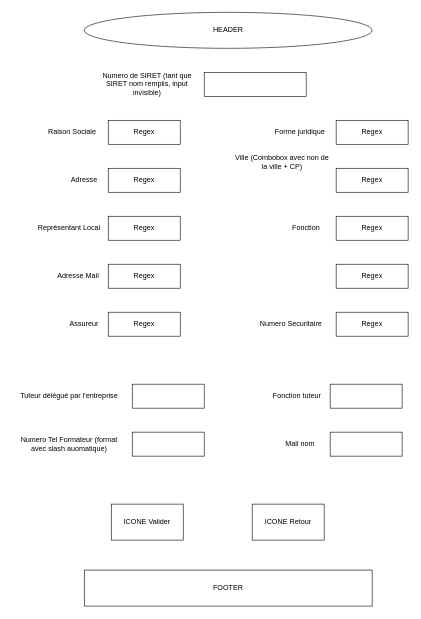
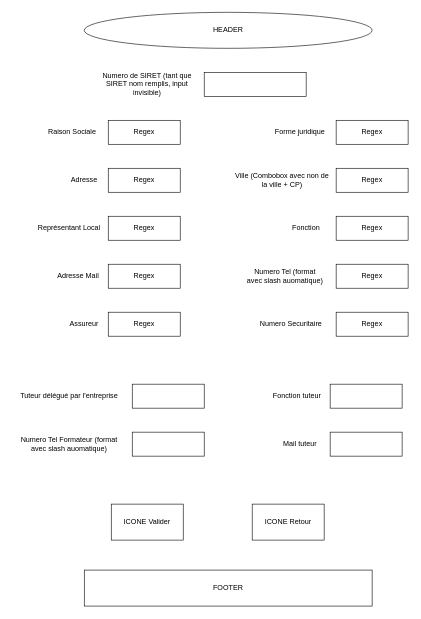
(282, 162) -> (282, 180)
none -> (285, 276)
(300, 444) -> (300, 444)
